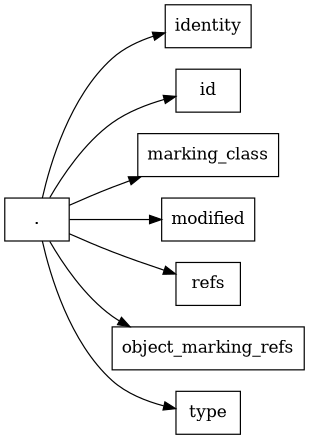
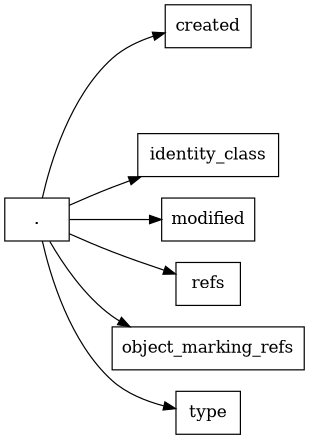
(208, 26) -> (208, 26)
(208, 91) -> none
(208, 155) -> (208, 155)
